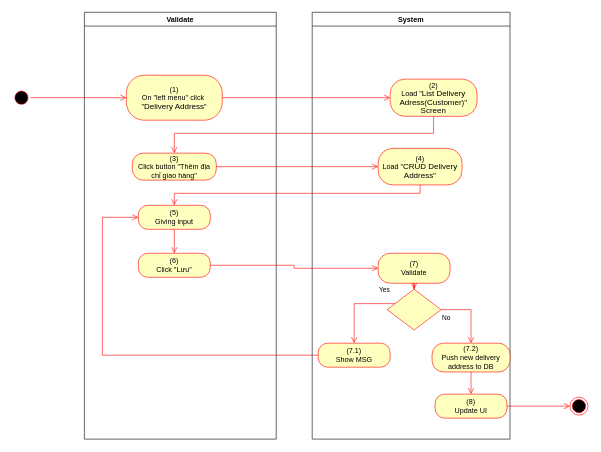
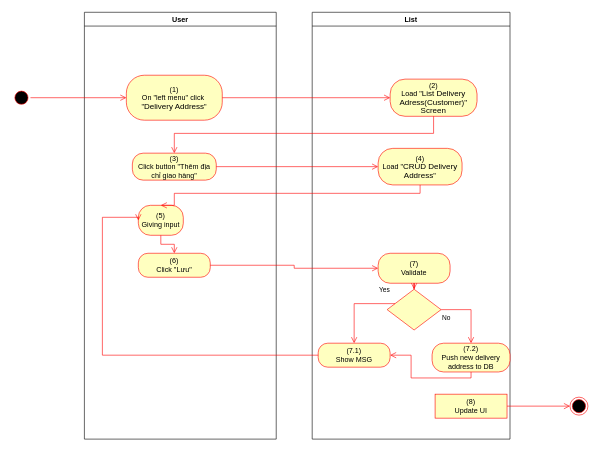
(180, 20) -> (180, 20)
(411, 20) -> (411, 20)
(174, 218) -> (161, 221)
(471, 389) -> (402, 356)
(471, 407) -> (471, 407)
